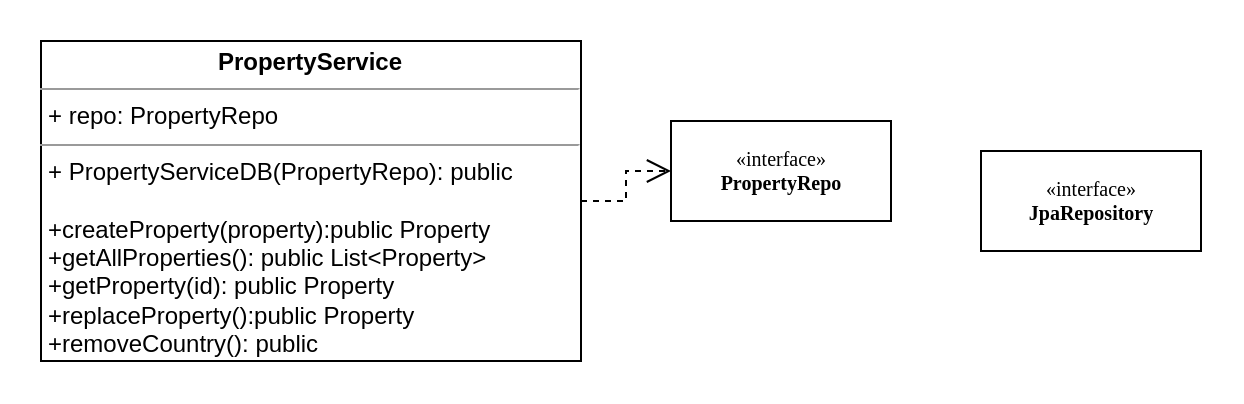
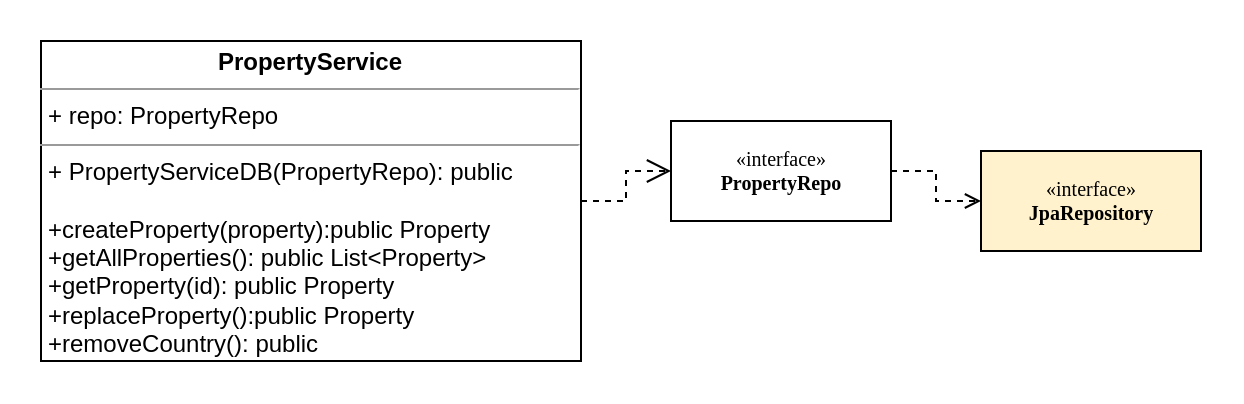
none -> (936, 184)
(1091, 201) -> (1091, 201)
